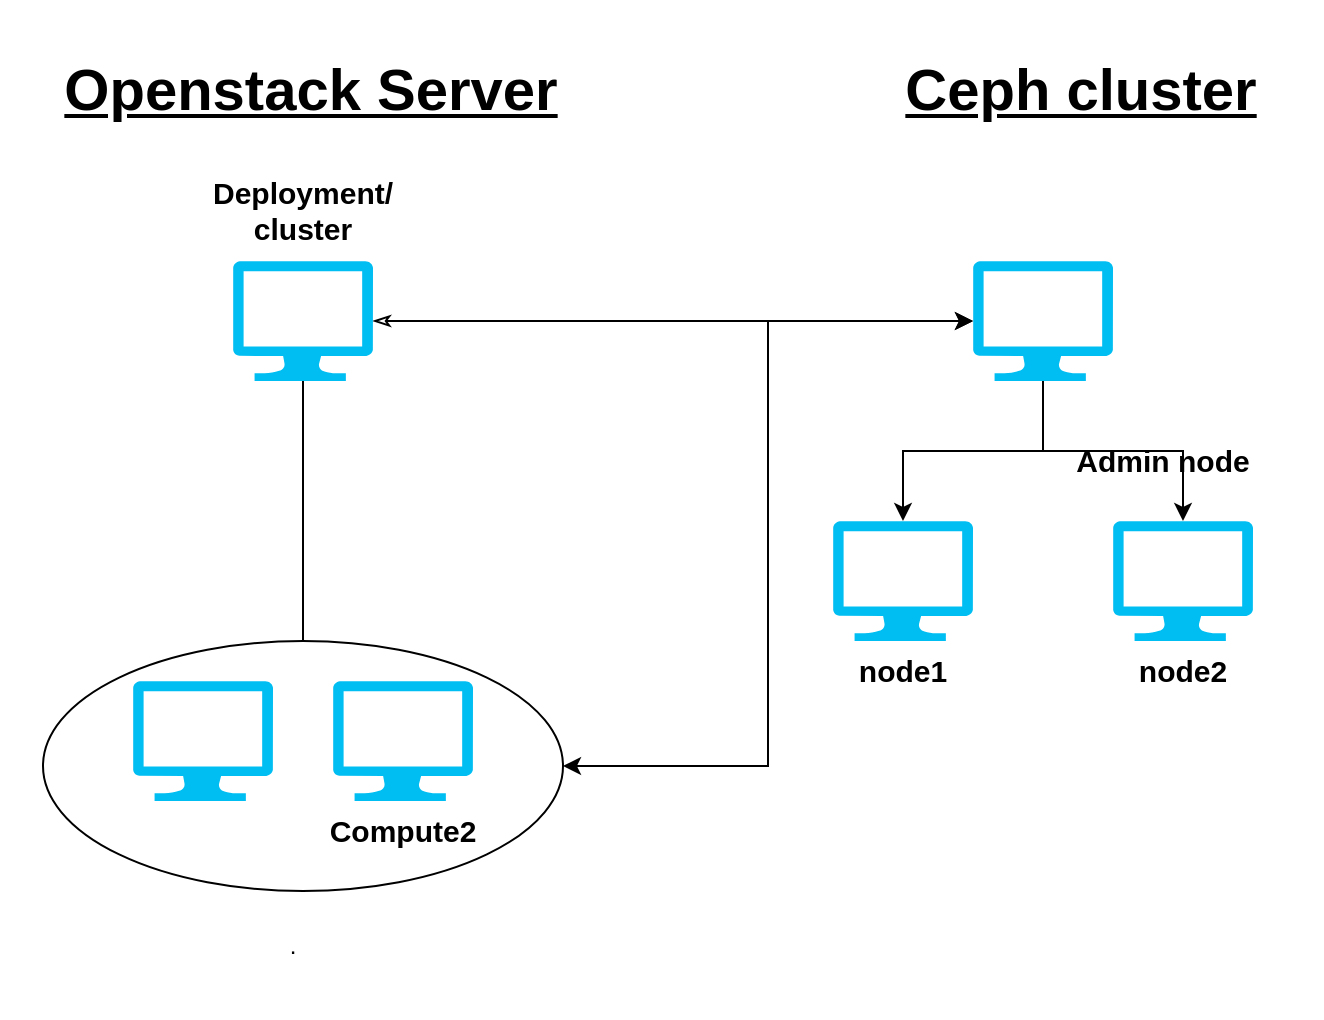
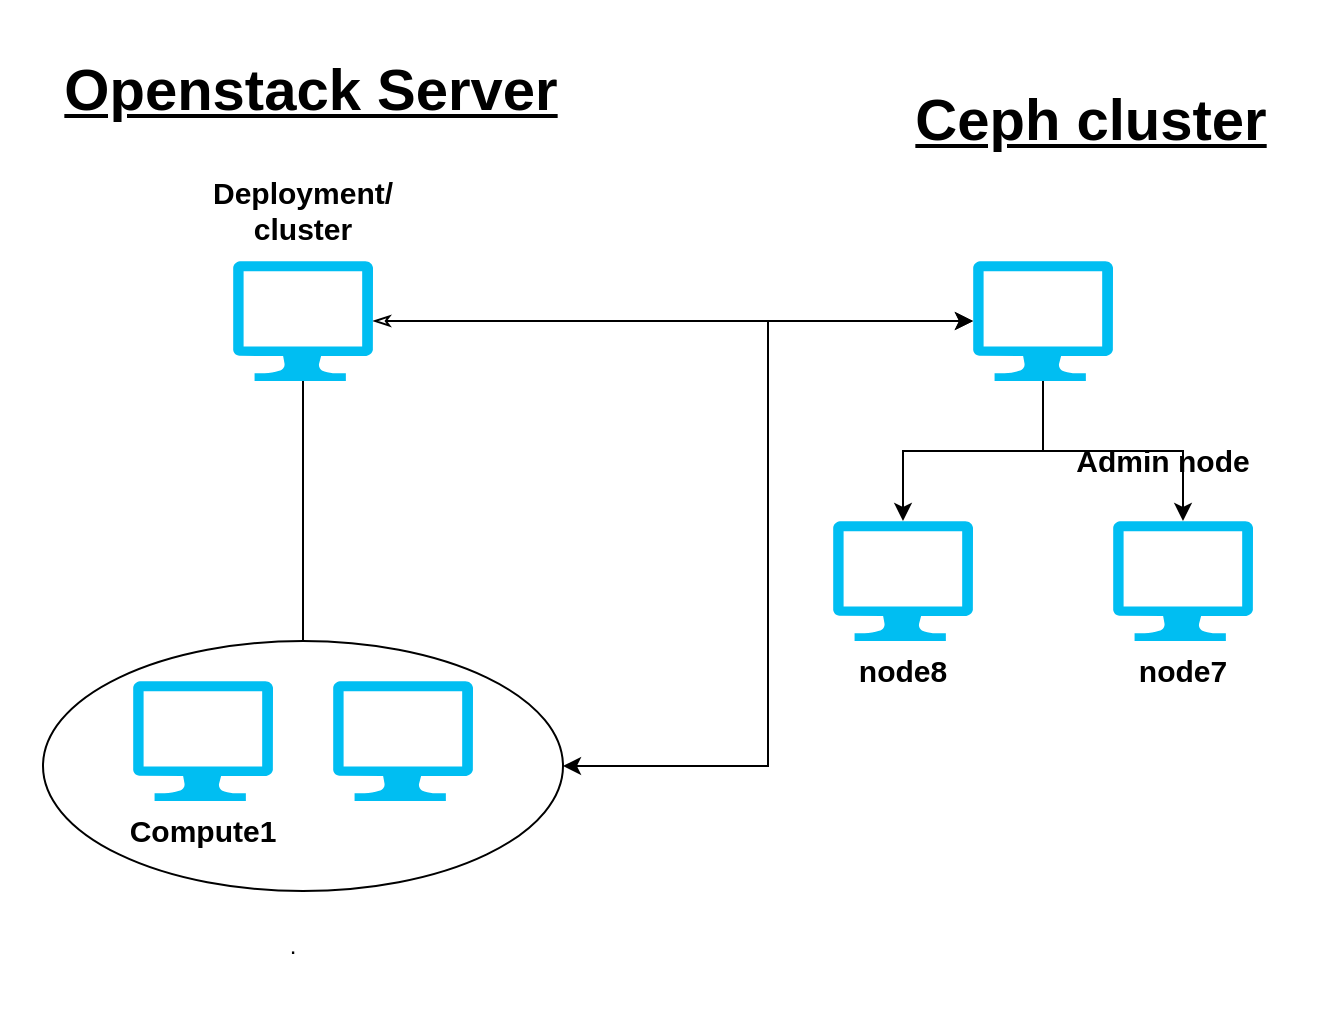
(1081, 91) -> (1091, 121)
(904, 671) -> (904, 671)
(1184, 671) -> (1184, 671)
none -> (203, 831)
(403, 831) -> none
